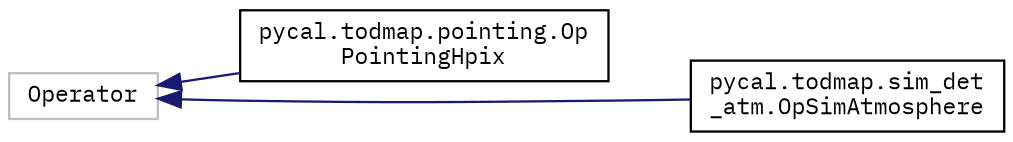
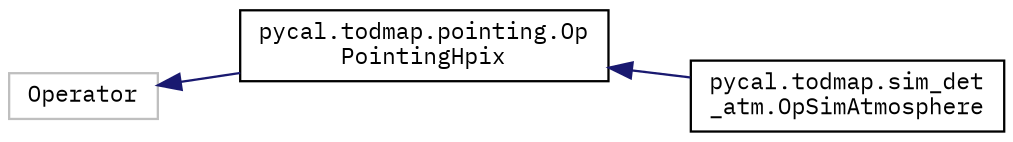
(436, 102) -> (661, 74)
